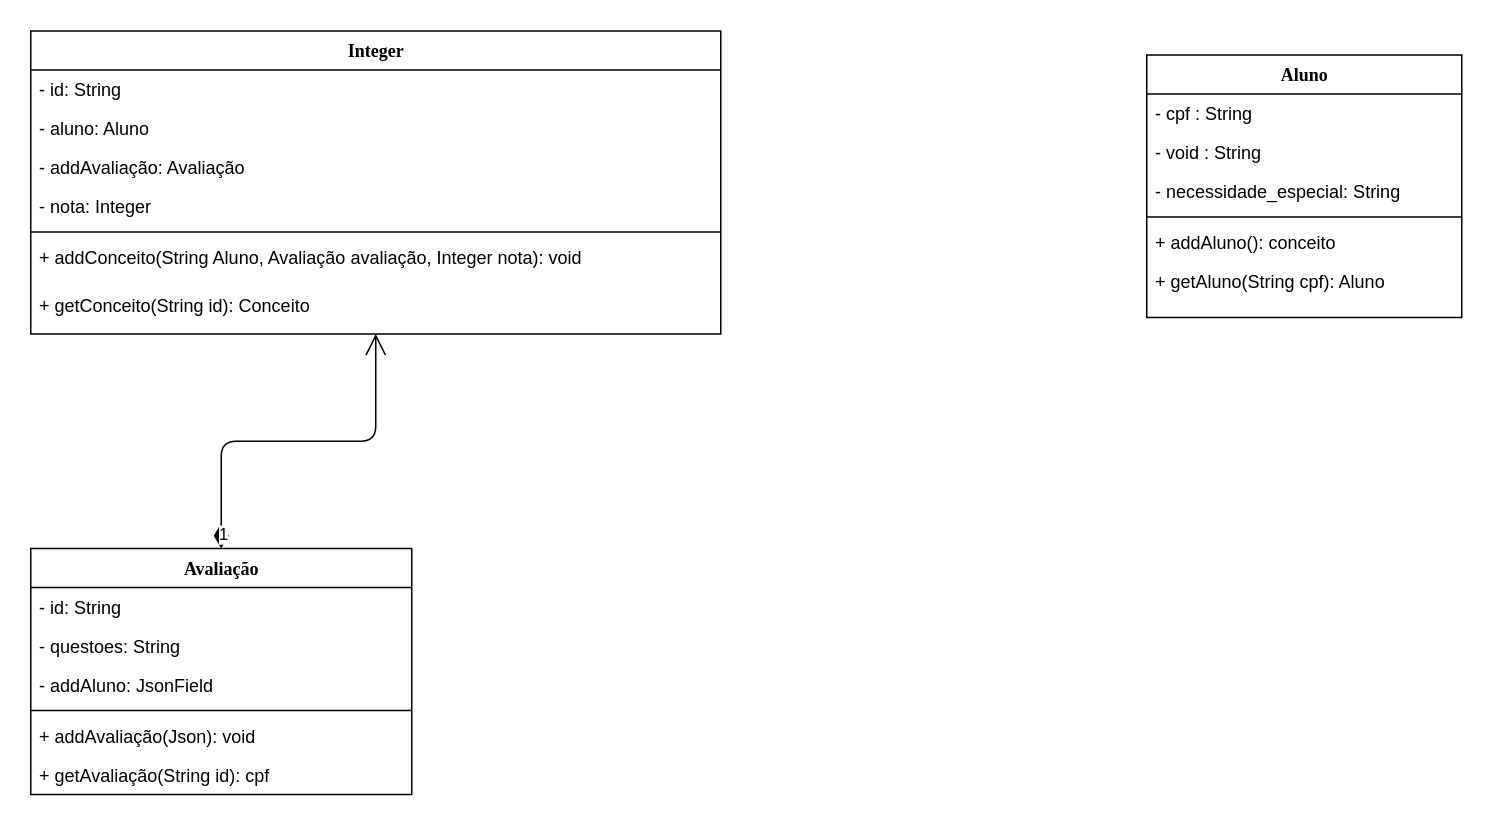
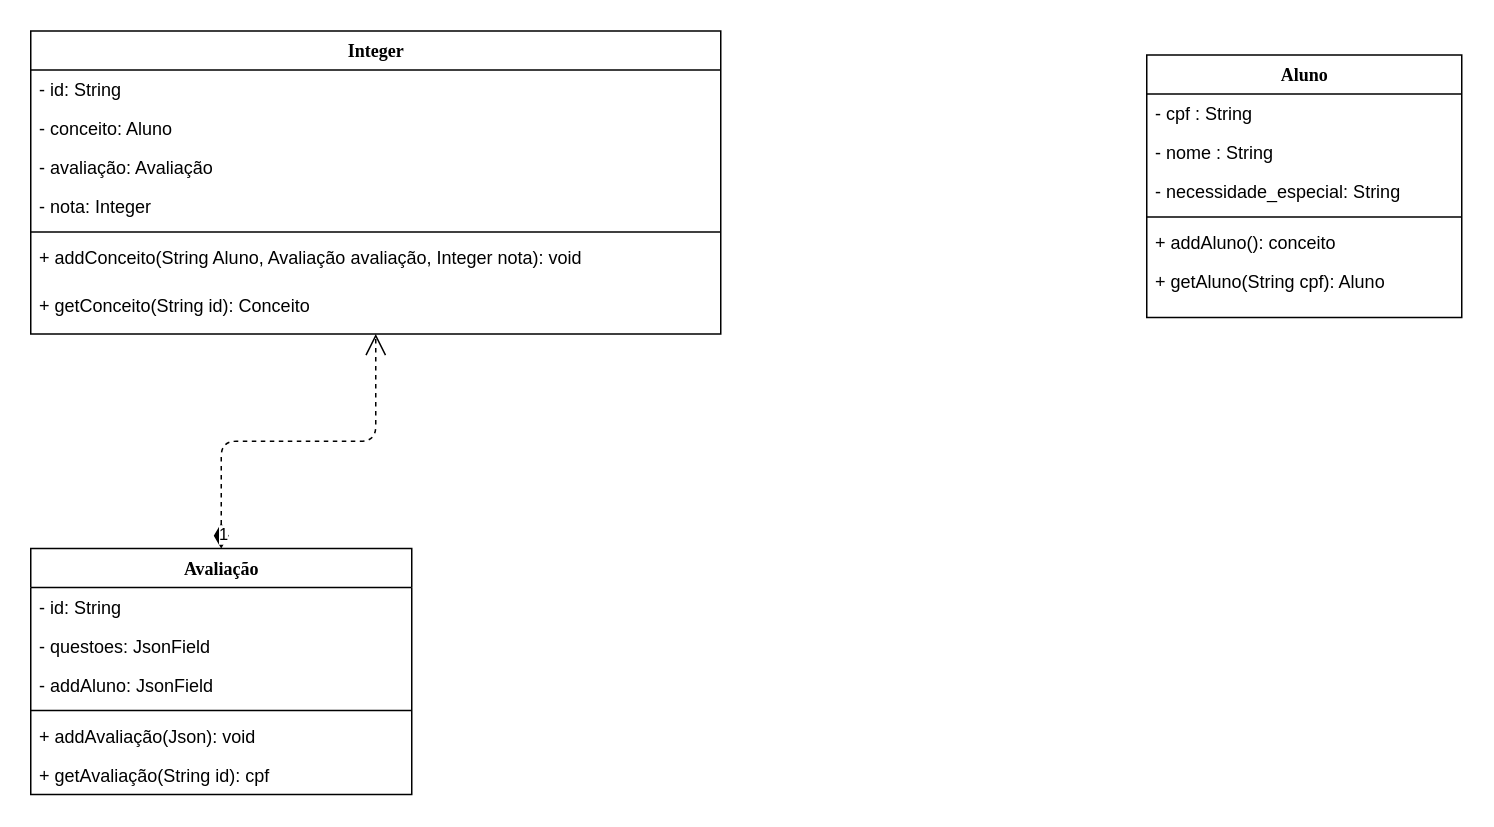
(99, 130) -> (114, 130)
(1217, 154) -> (1220, 154)
(149, 169) -> (134, 169)
(310, 441) -> (310, 441)
(121, 648) -> (134, 648)
